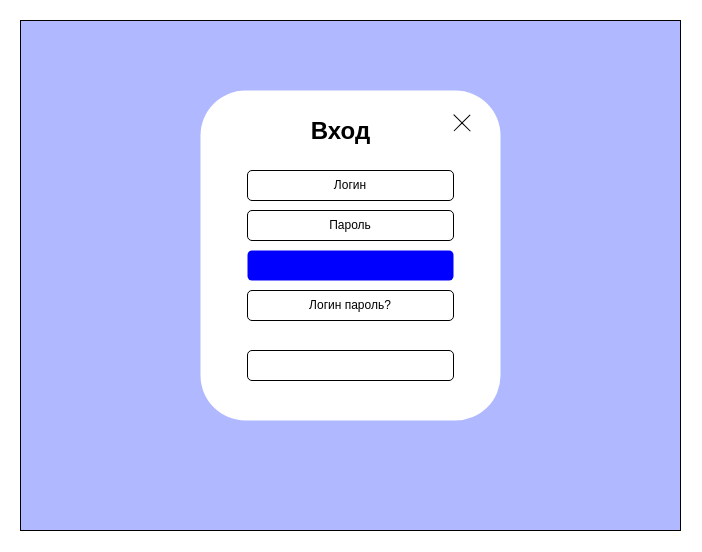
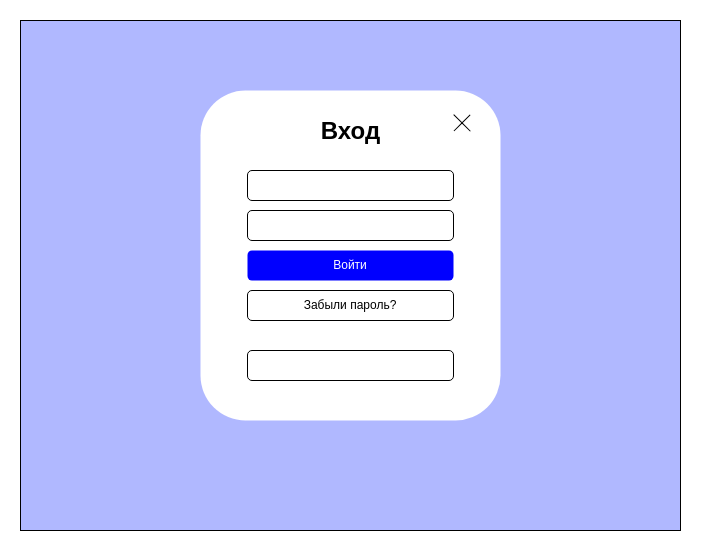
(341, 131) -> (351, 131)
(351, 186) -> none
(351, 226) -> none
none -> (351, 266)
(351, 306) -> (351, 306)
